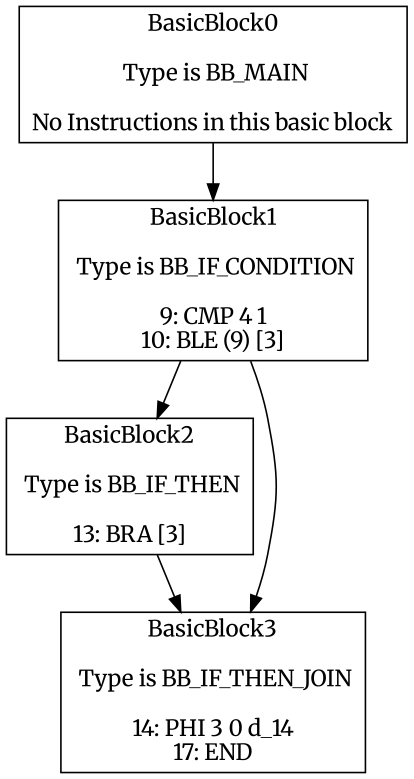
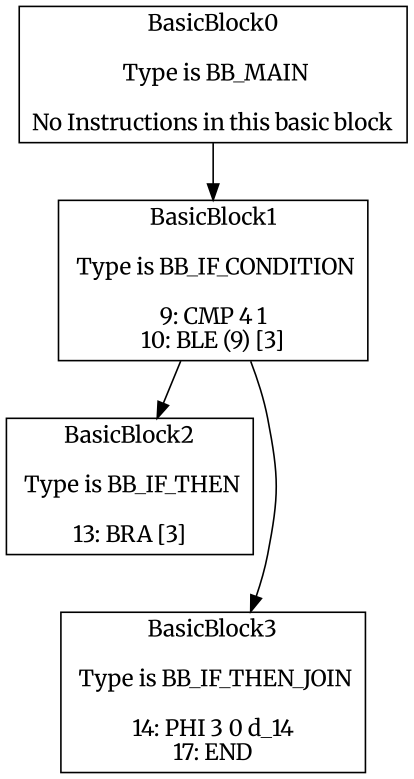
(166, 576) -> none
